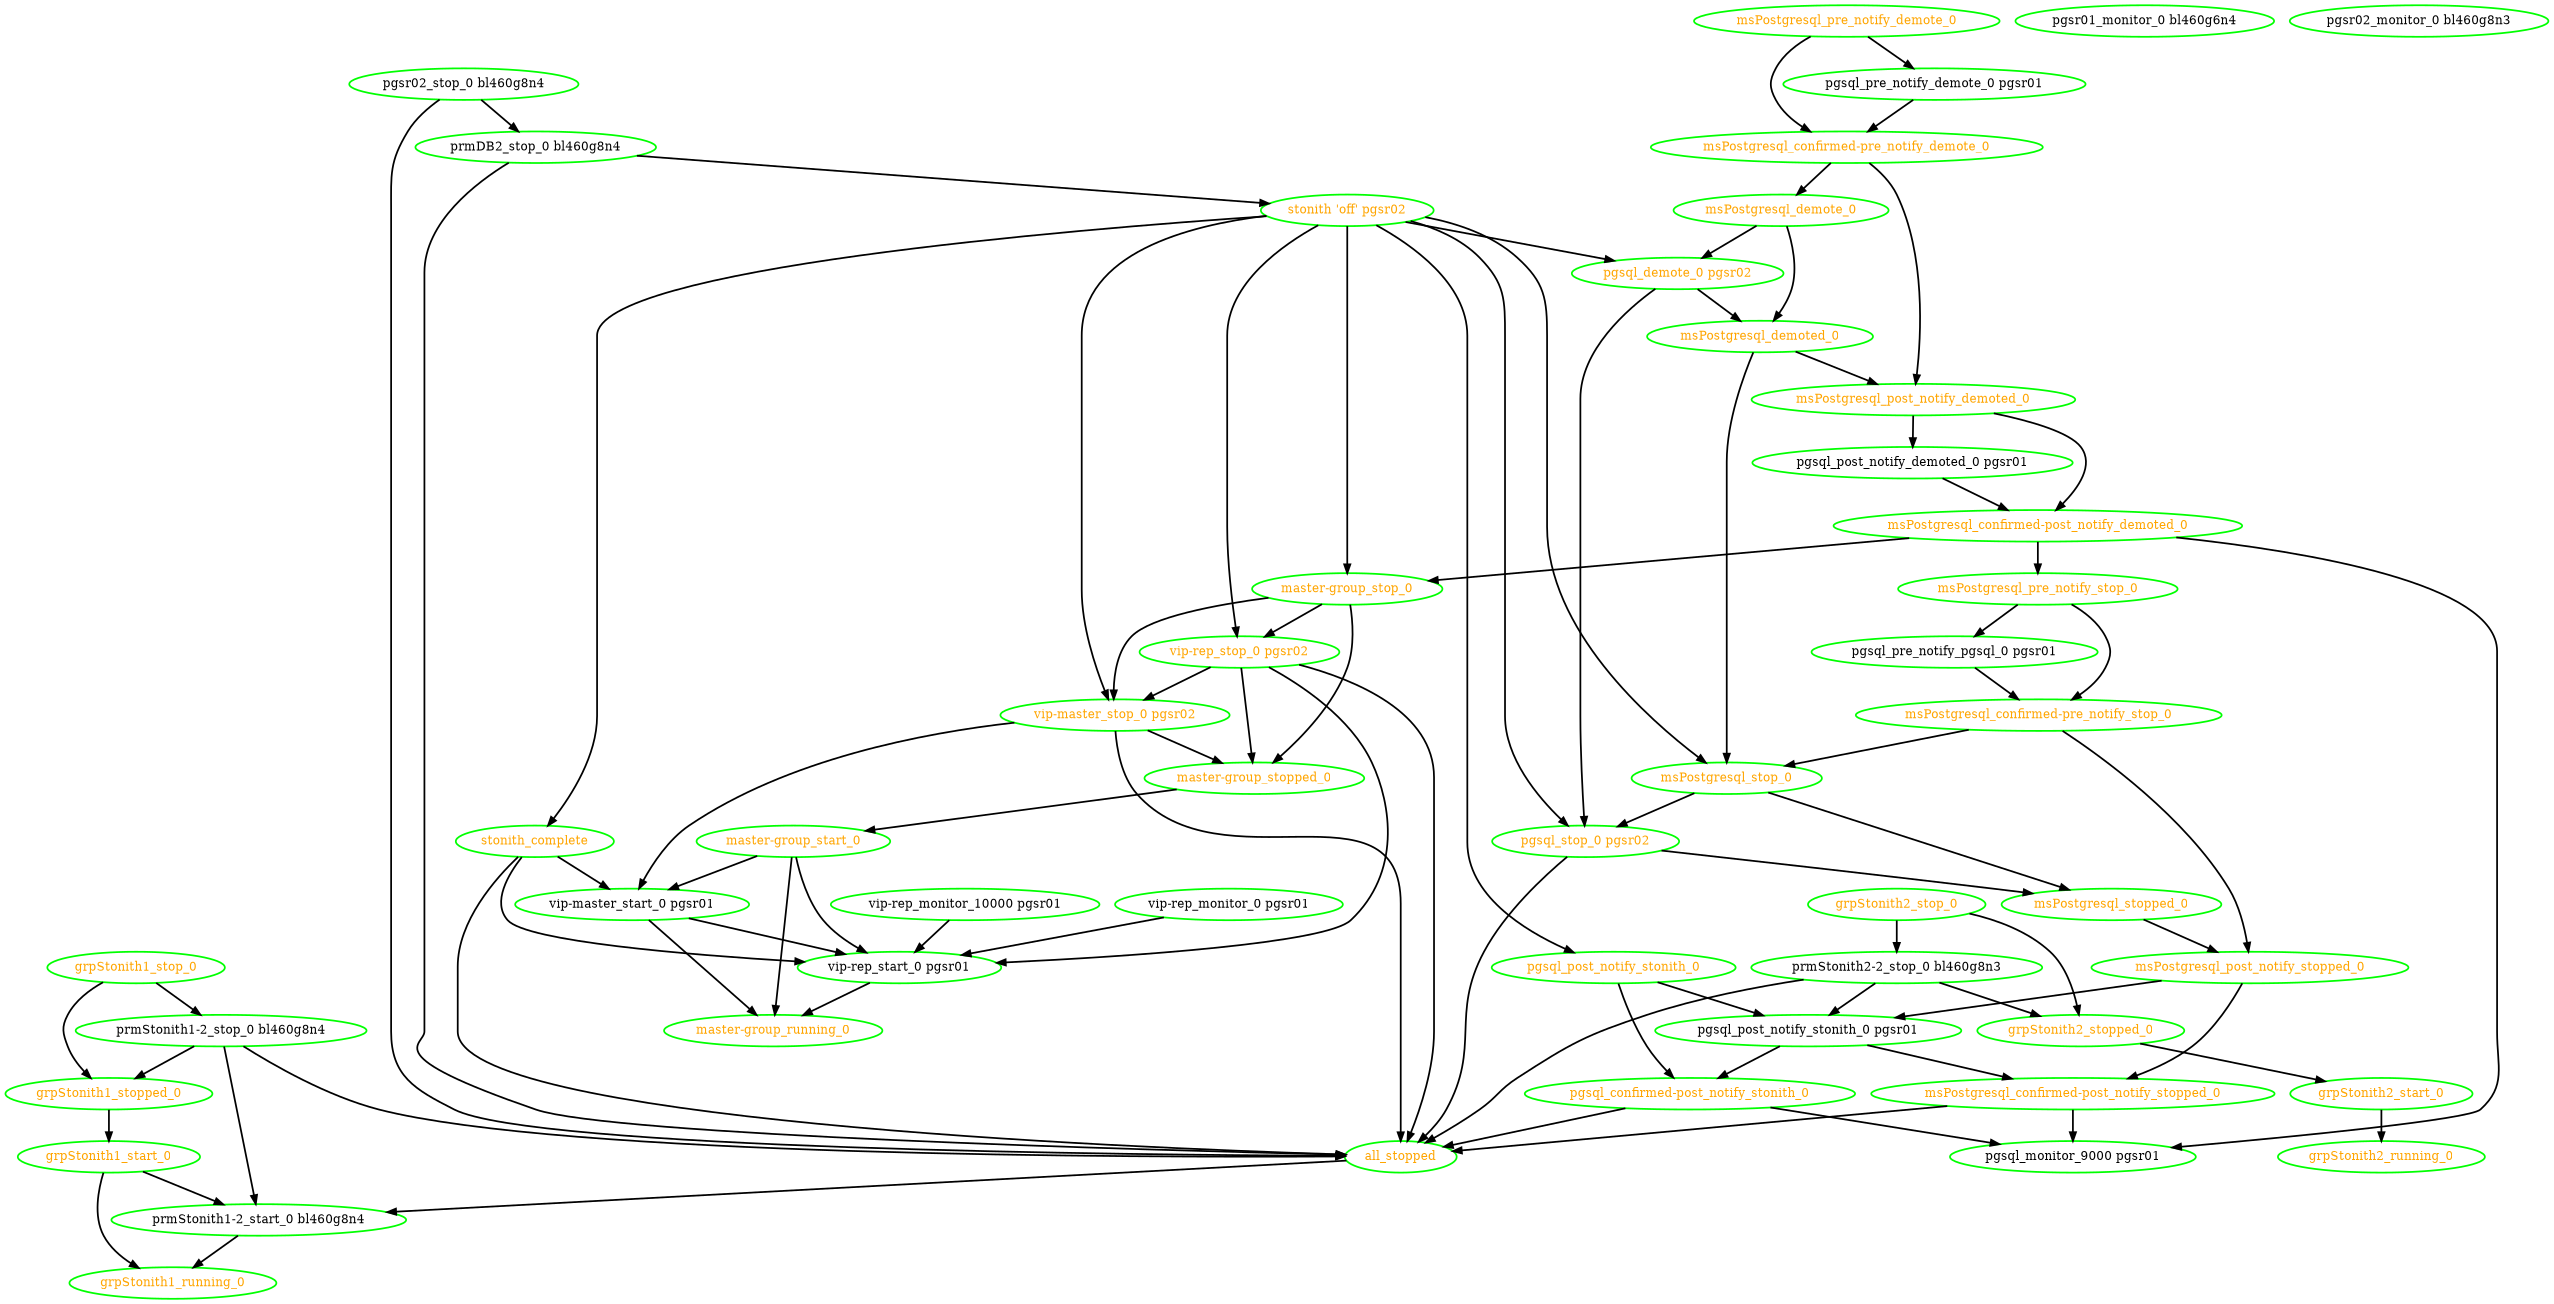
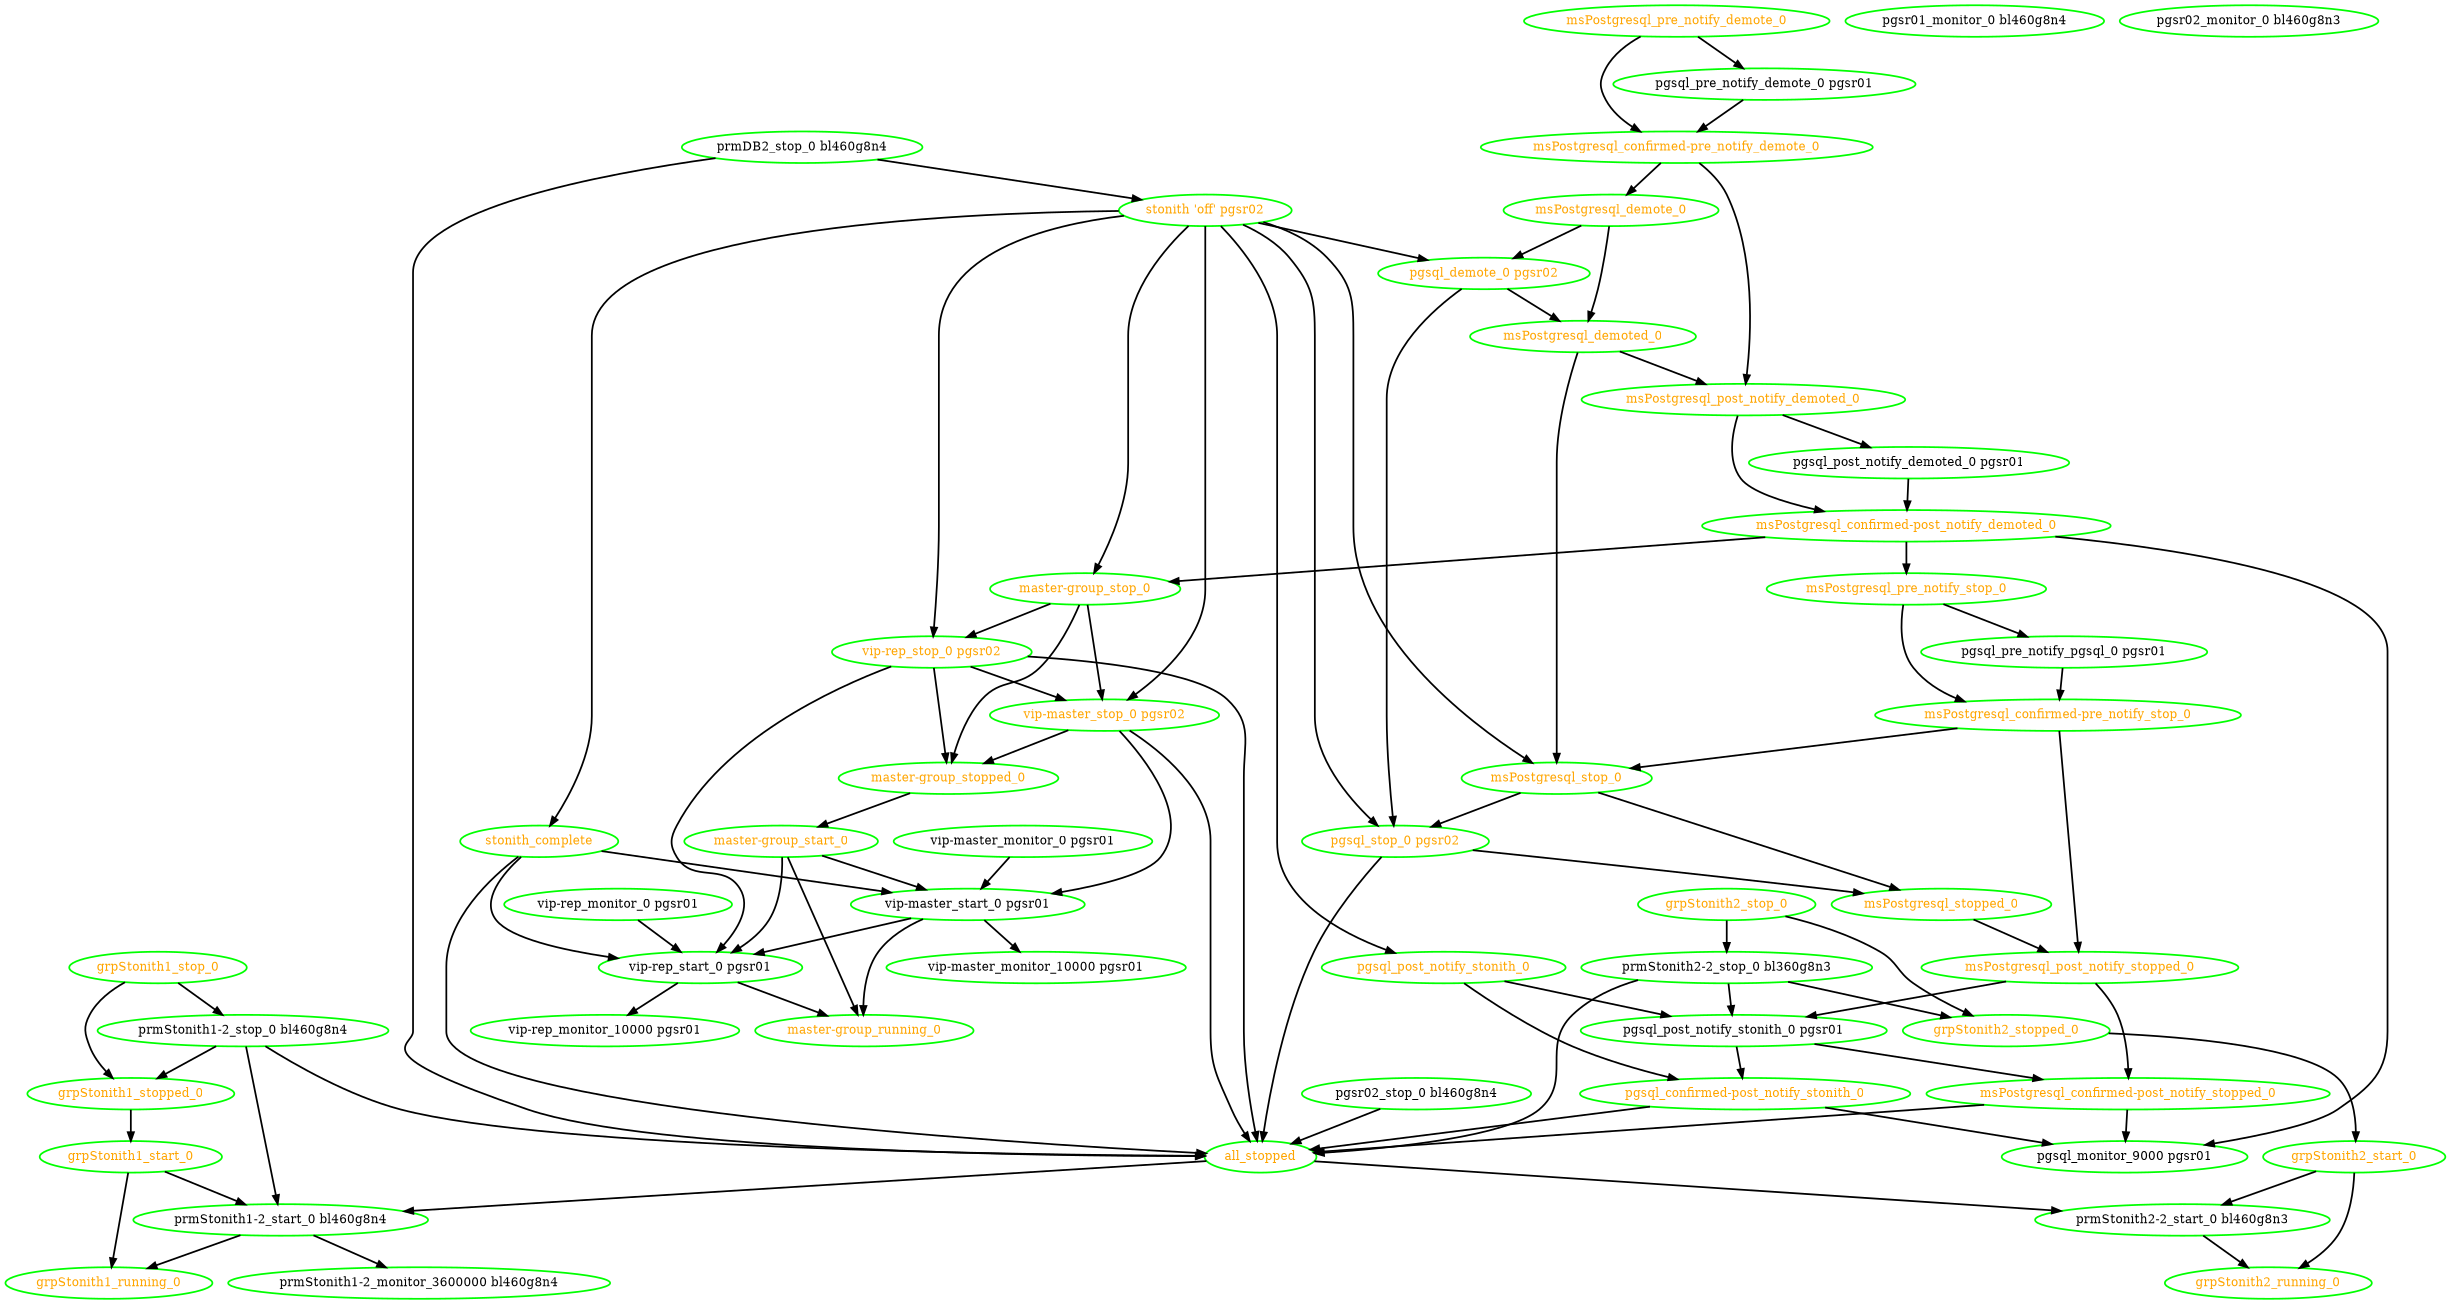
(2145, 21) -> (1975, 21)
(496, 113) -> none
none -> (1023, 841)
(936, 933) -> (657, 997)
none -> (1036, 968)
(1897, 968) -> (1727, 968)
none -> (2182, 1220)
none -> (419, 1283)
